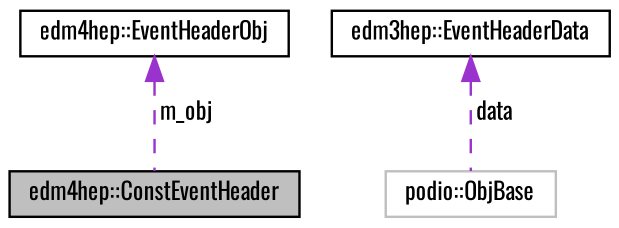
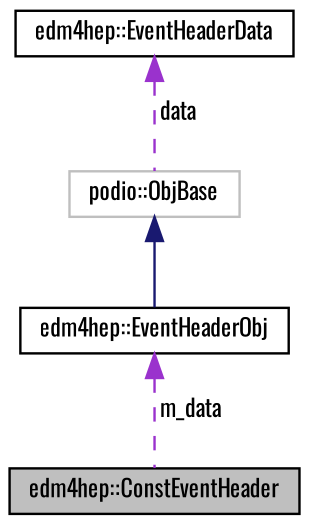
(471, 34) -> (155, 34)
(184, 114) -> (188, 411)
none -> (155, 275)
